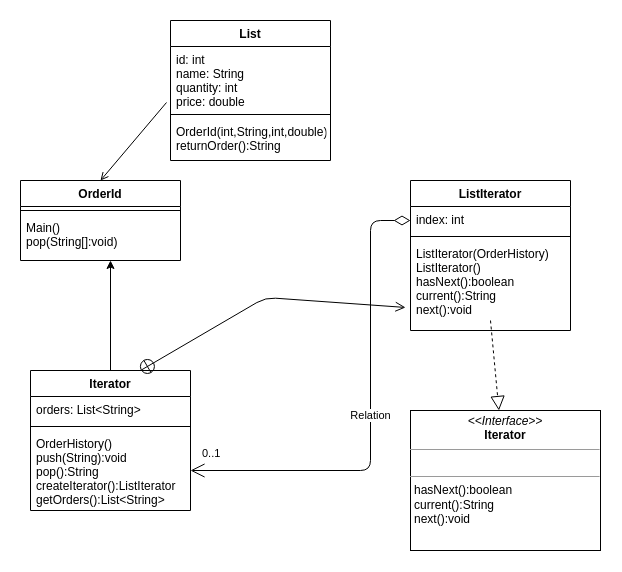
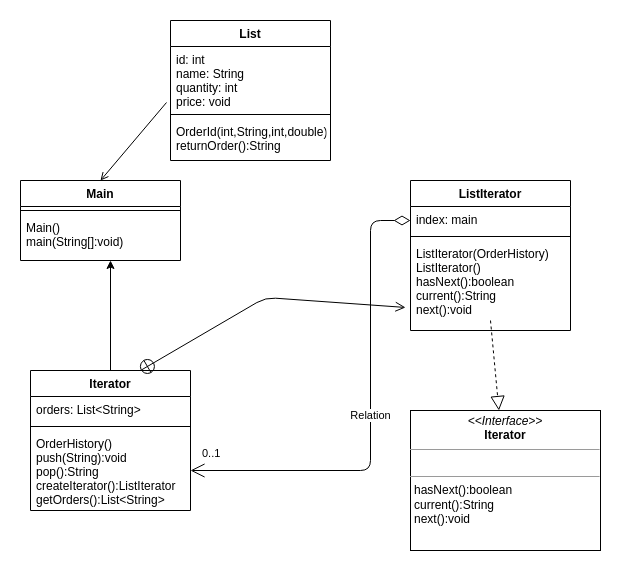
(193, 60) -> (193, 60)
(100, 194) -> (100, 194)
(443, 220) -> (447, 220)
(45, 228) -> (45, 228)
